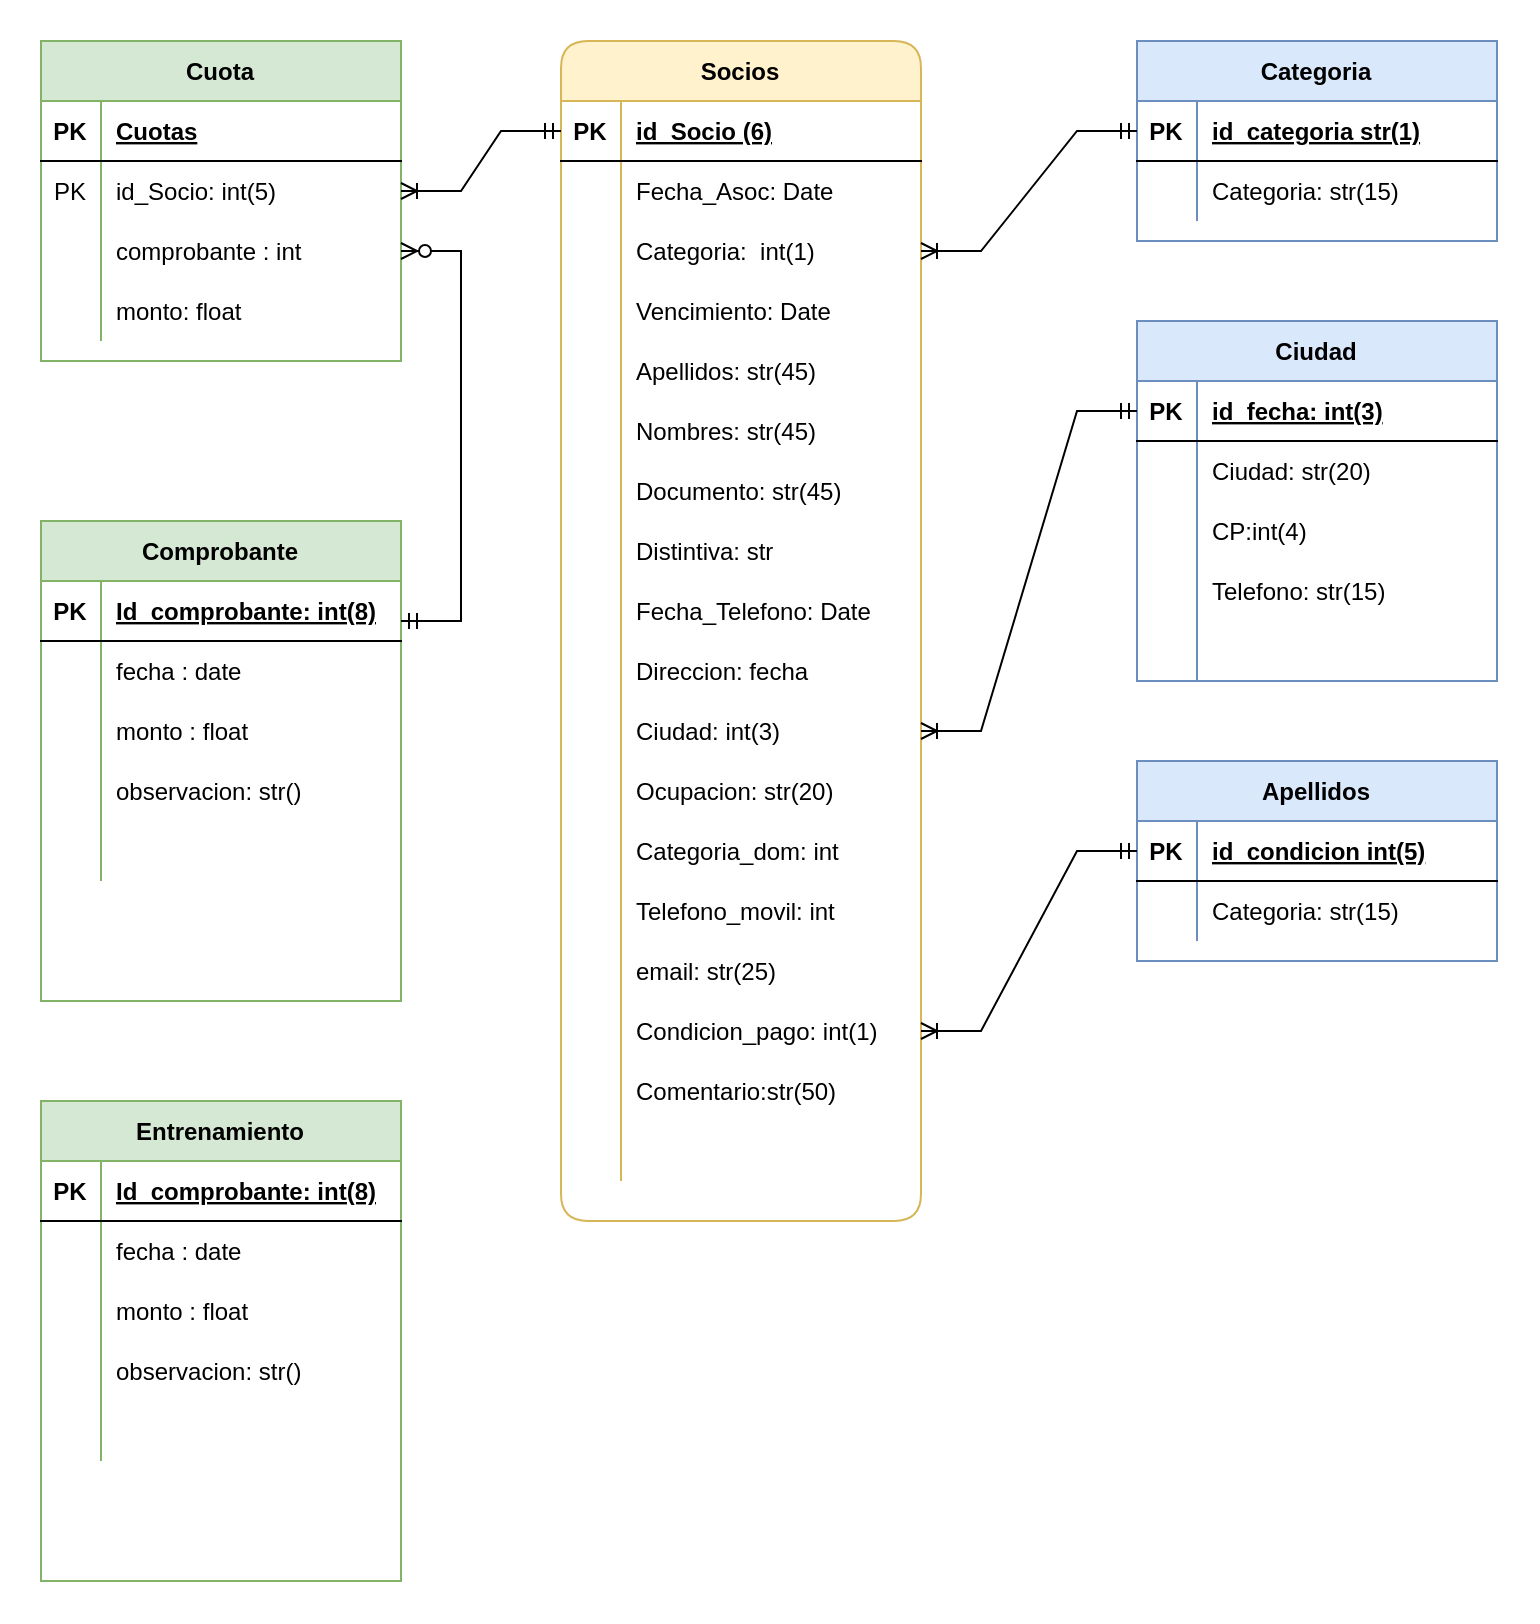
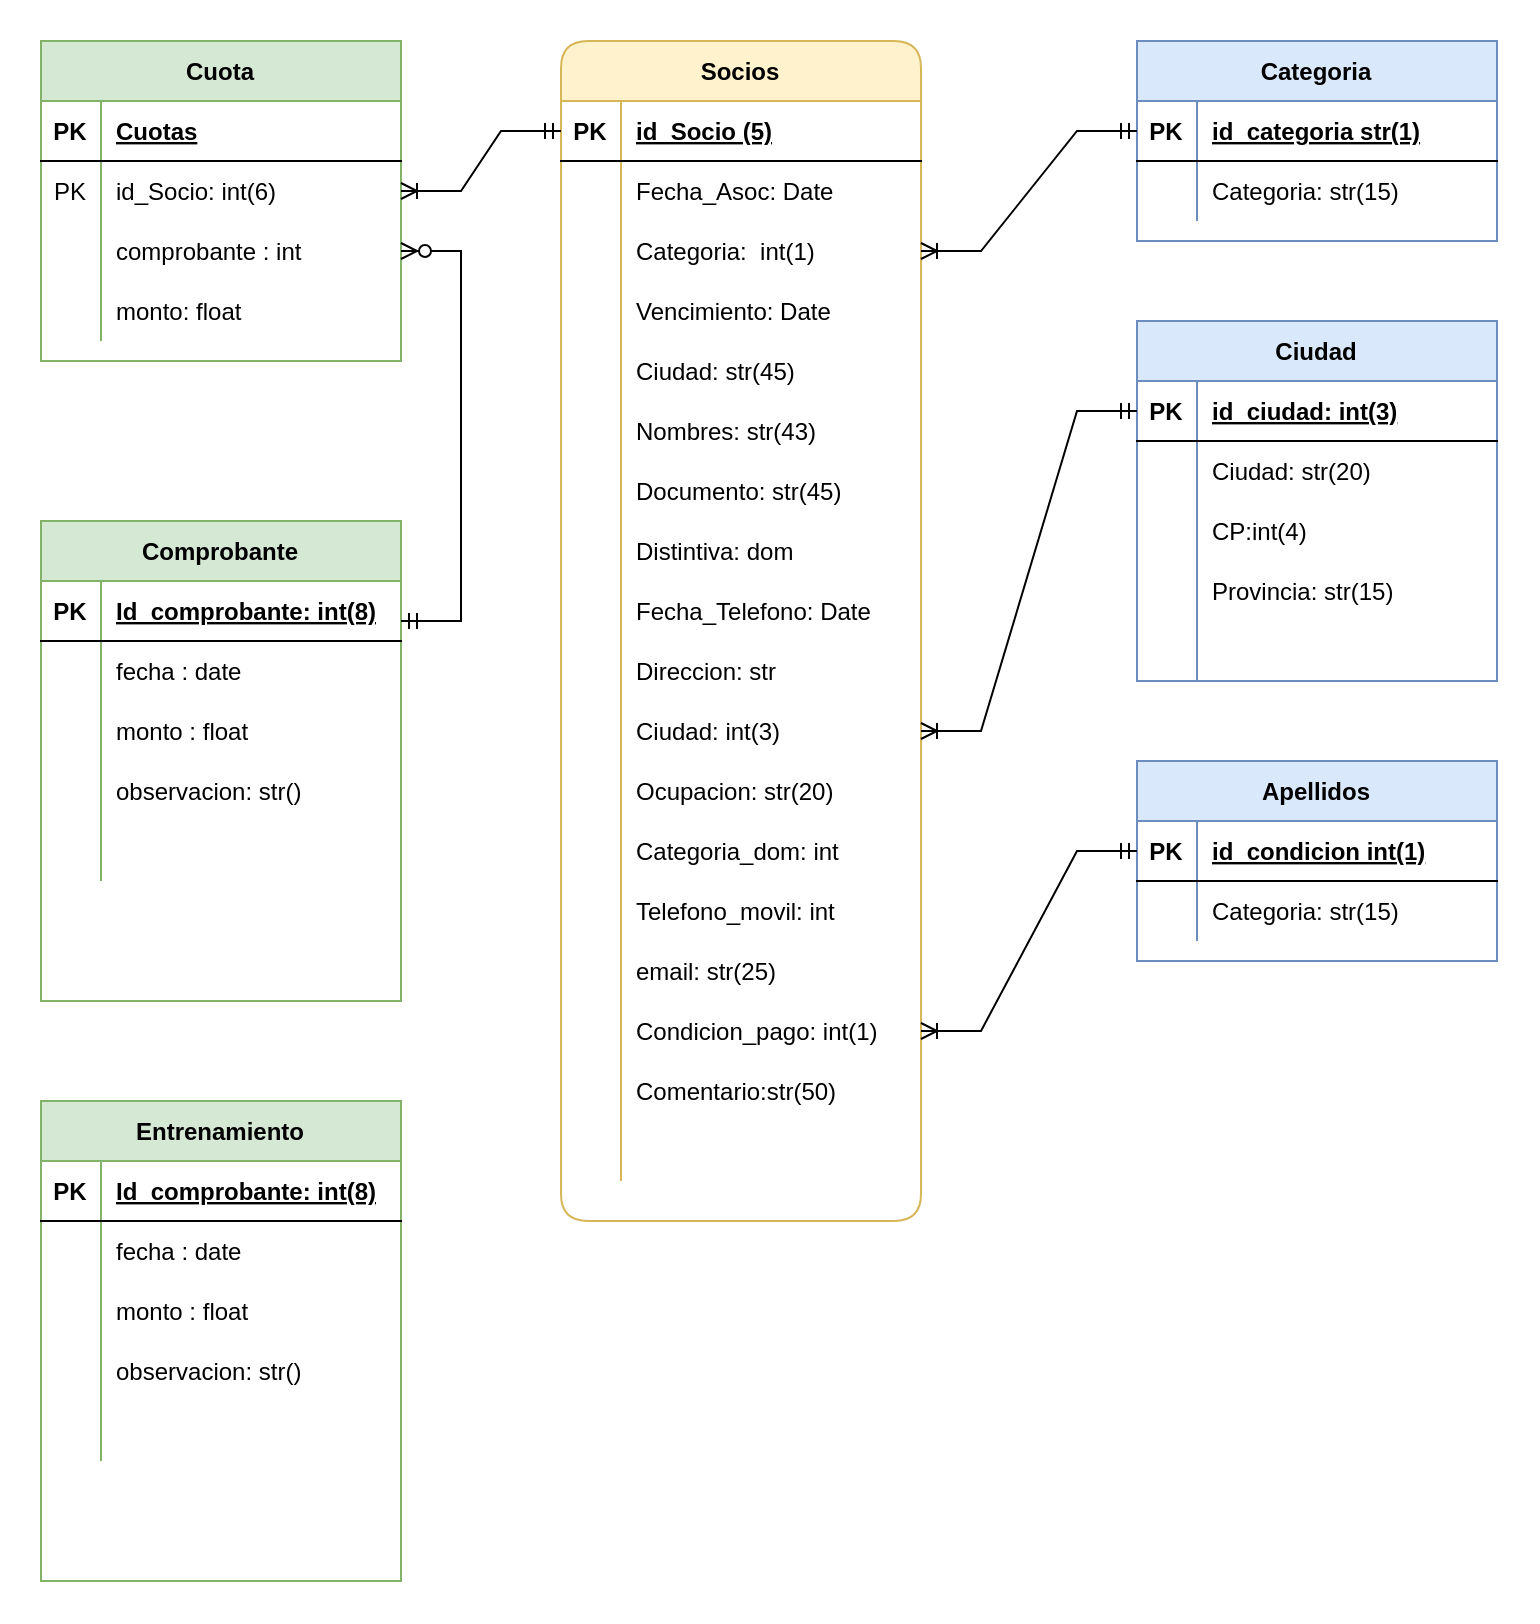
(707, 132) -> (707, 132)
(208, 192) -> (208, 192)
(741, 372) -> (727, 372)
(1307, 412) -> (1311, 412)
(737, 432) -> (737, 432)
(721, 552) -> (721, 552)
(1317, 592) -> (1320, 592)
(731, 672) -> (718, 672)
(1324, 852) -> (1324, 852)
